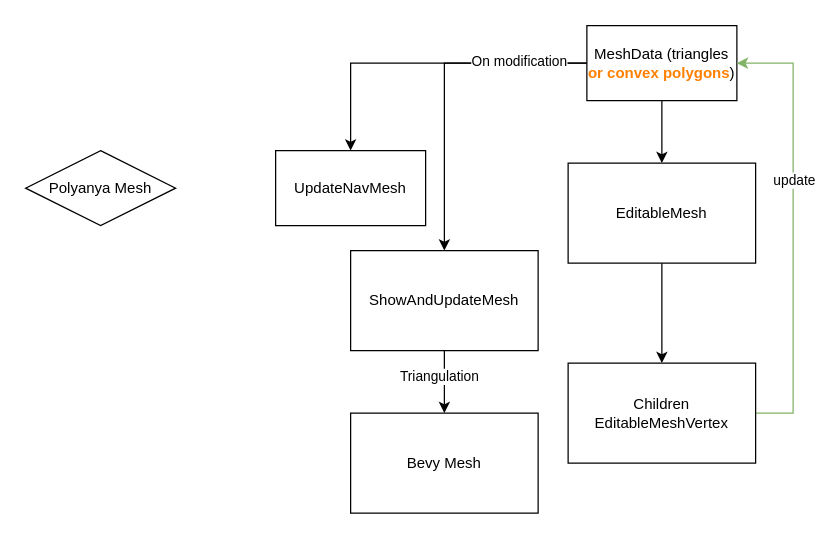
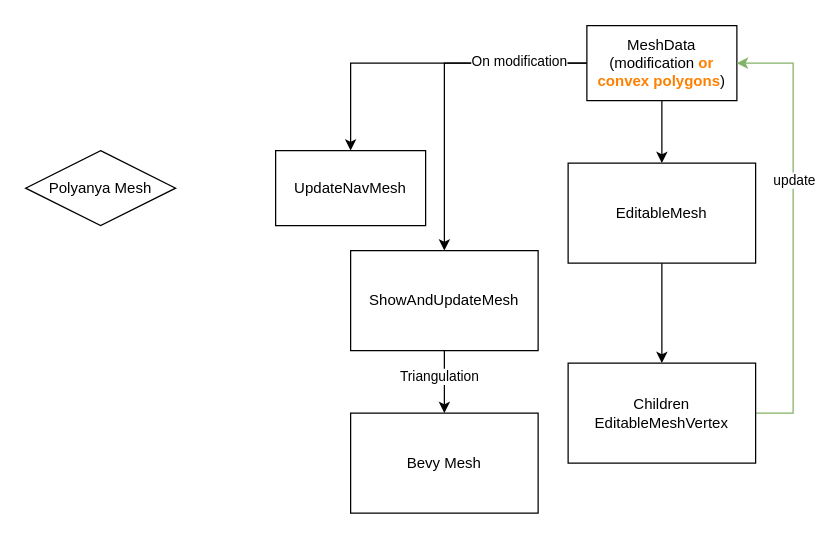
(662, 63) -> (662, 63)
